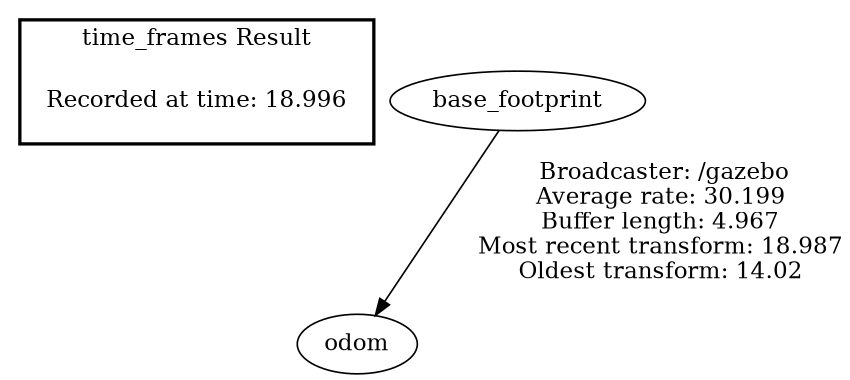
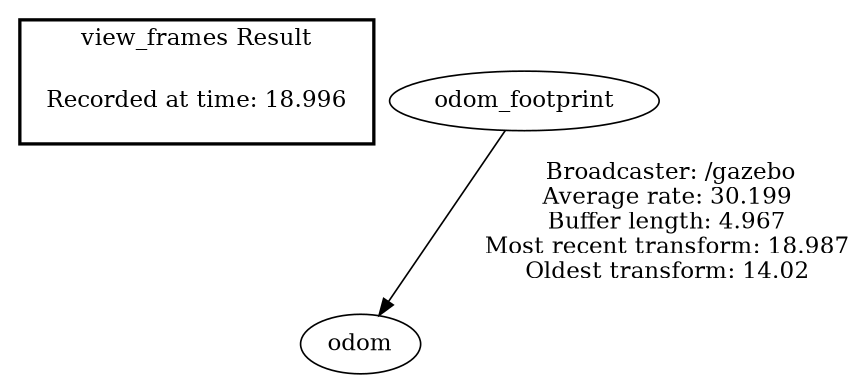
(197, 39) -> (197, 39)
(518, 101) -> (524, 101)
